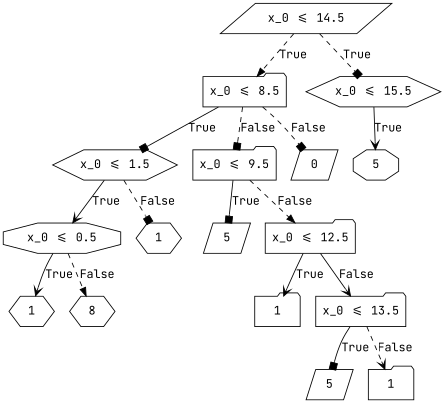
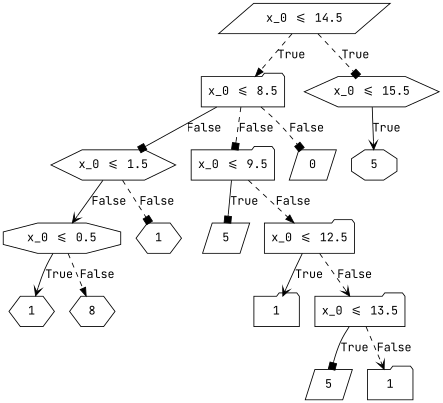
(203, 128) -> (204, 128)
(107, 202) -> (109, 202)
(333, 271) -> (332, 271)
